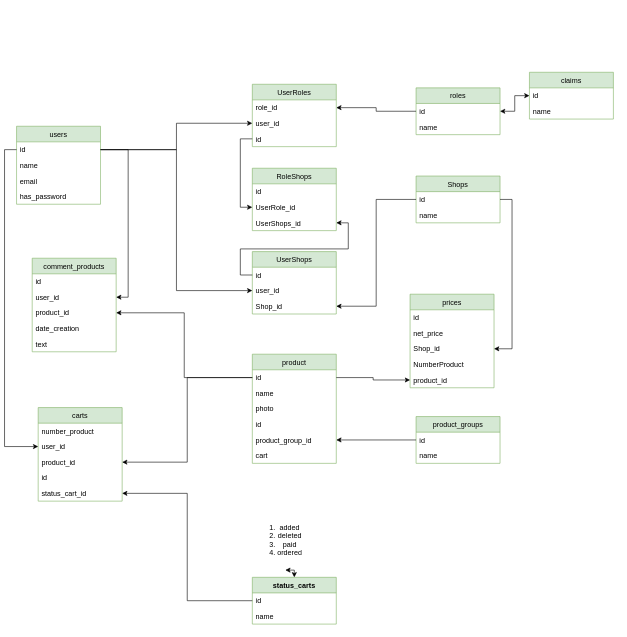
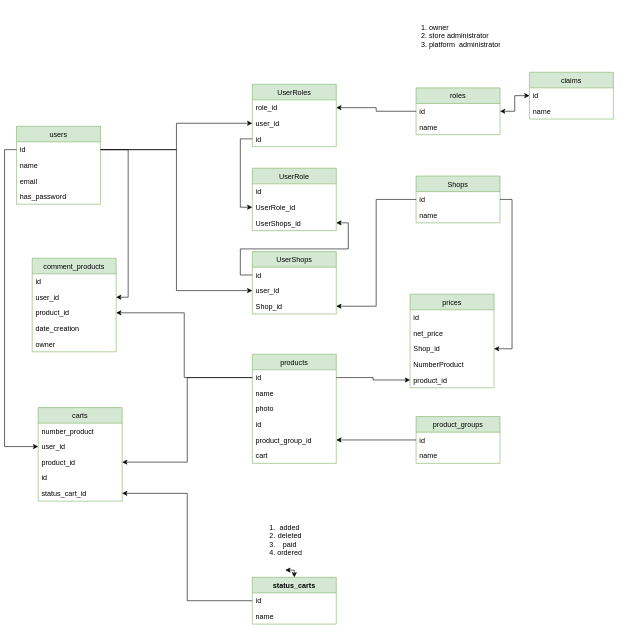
none -> (458, 36)
(294, 176) -> (294, 176)
(43, 344) -> (45, 344)
(294, 362) -> (294, 362)
